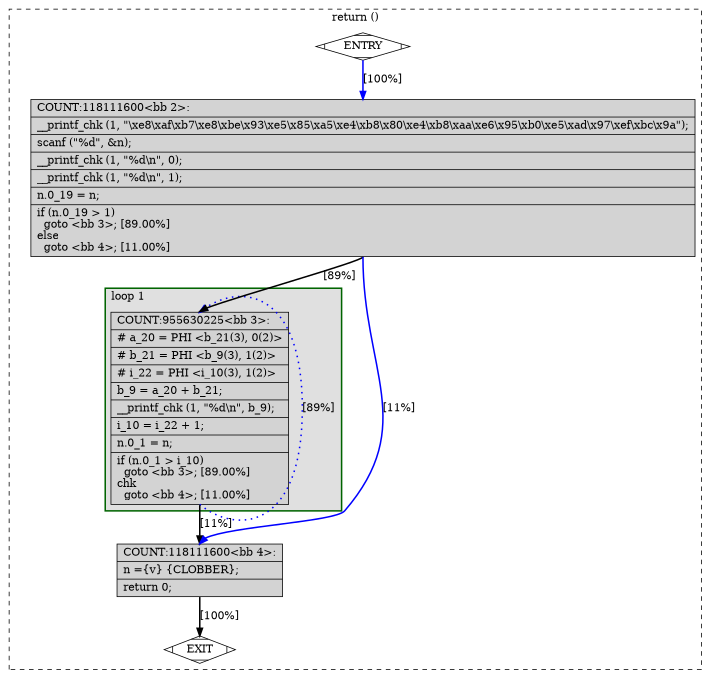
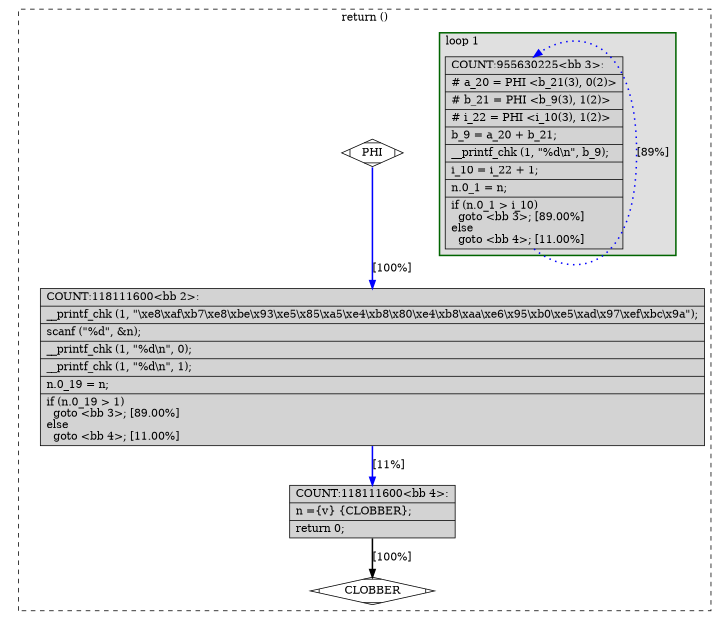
(363, 47) -> (372, 153)
(285, 283) -> none
(127, 484) -> (462, 228)
(200, 521) -> none
(200, 650) -> (372, 591)
